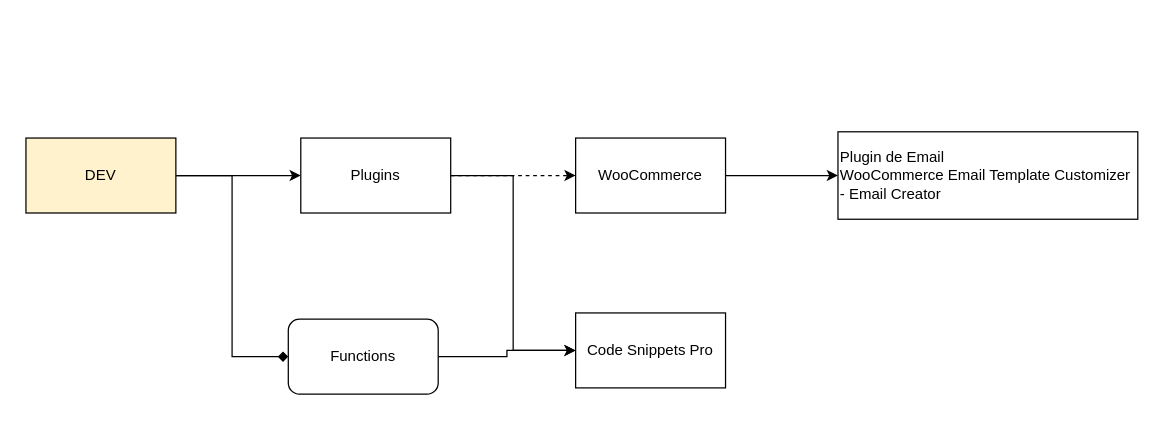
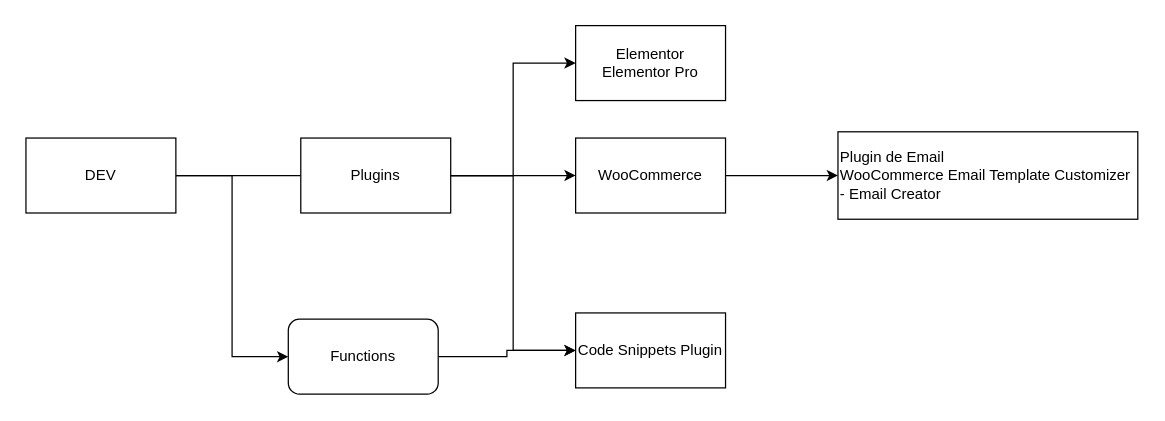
none -> (651, 63)
none -> (513, 91)
(101, 176) -> (101, 176)
(291, 176) -> (294, 176)
(540, 176) -> (540, 176)
(651, 351) -> (651, 351)
(277, 357) -> (278, 357)
